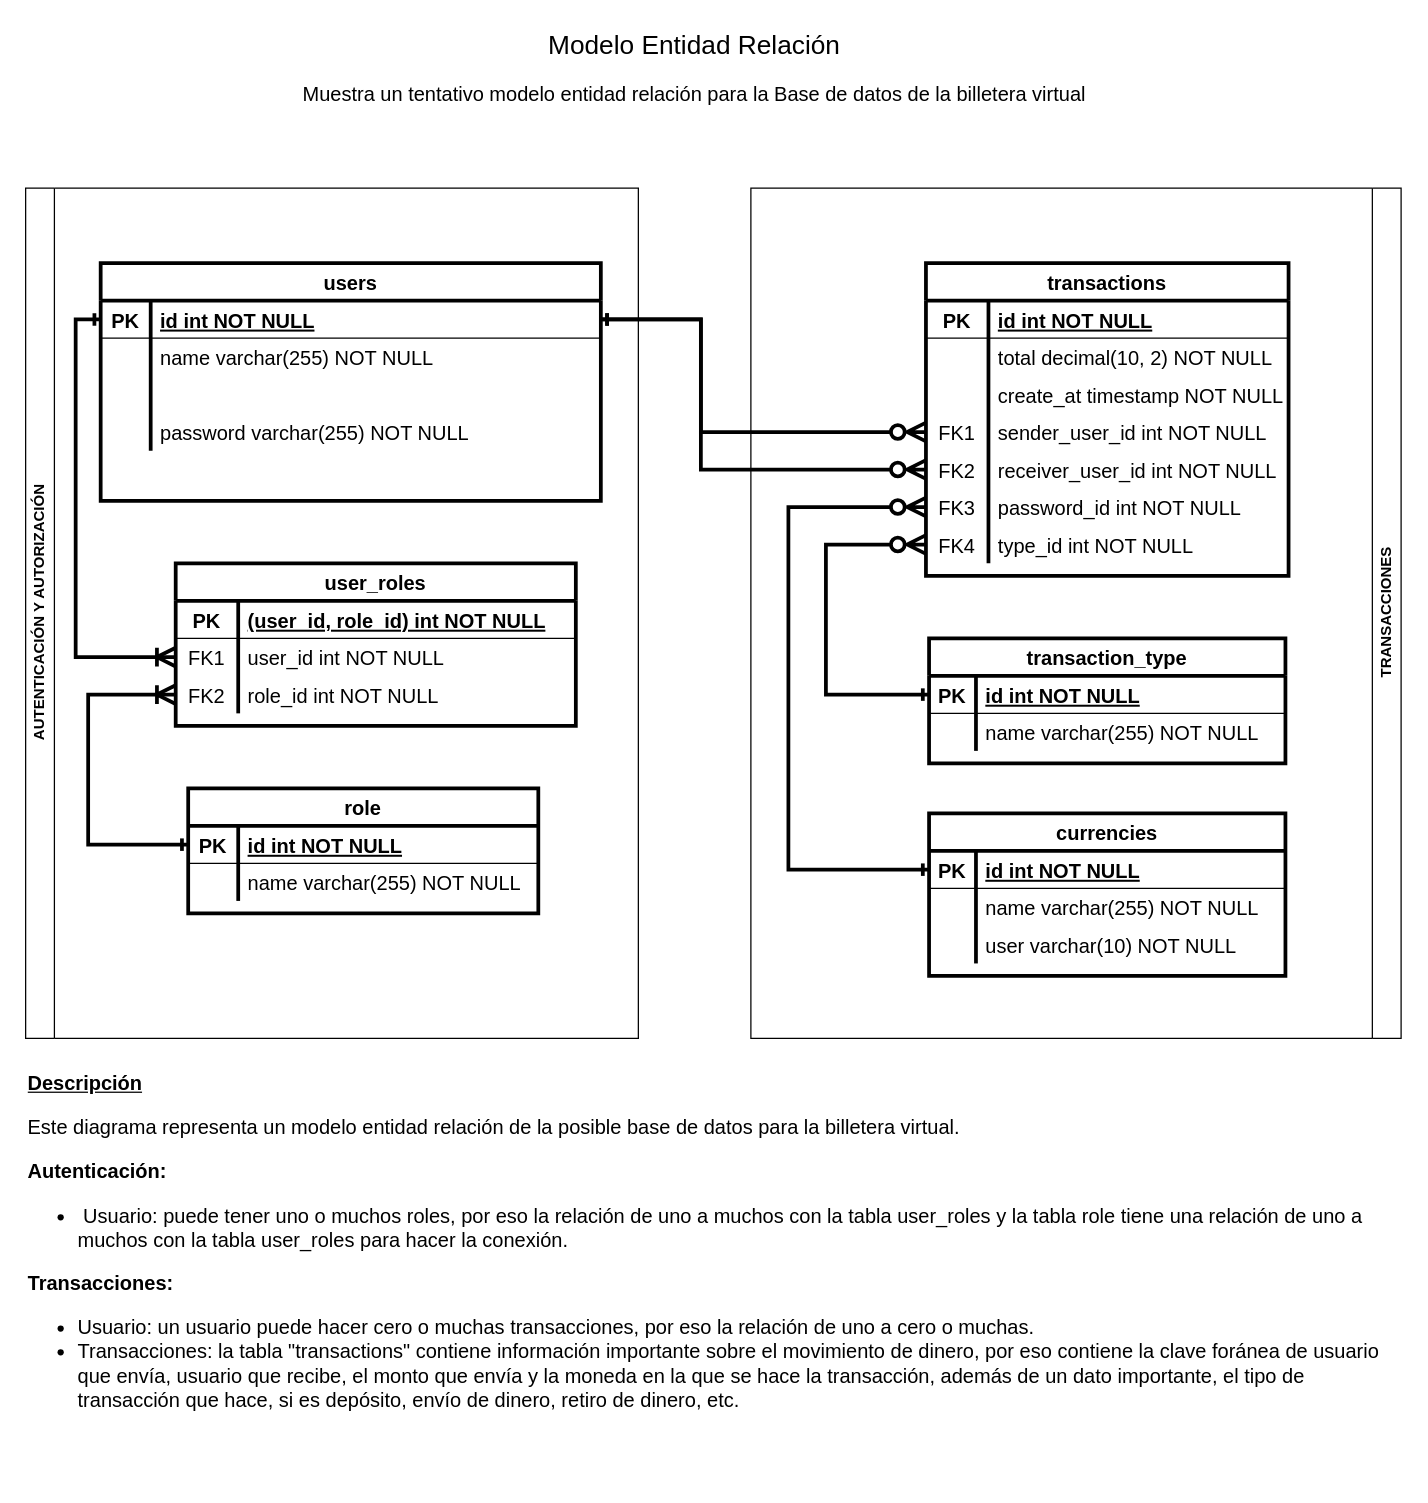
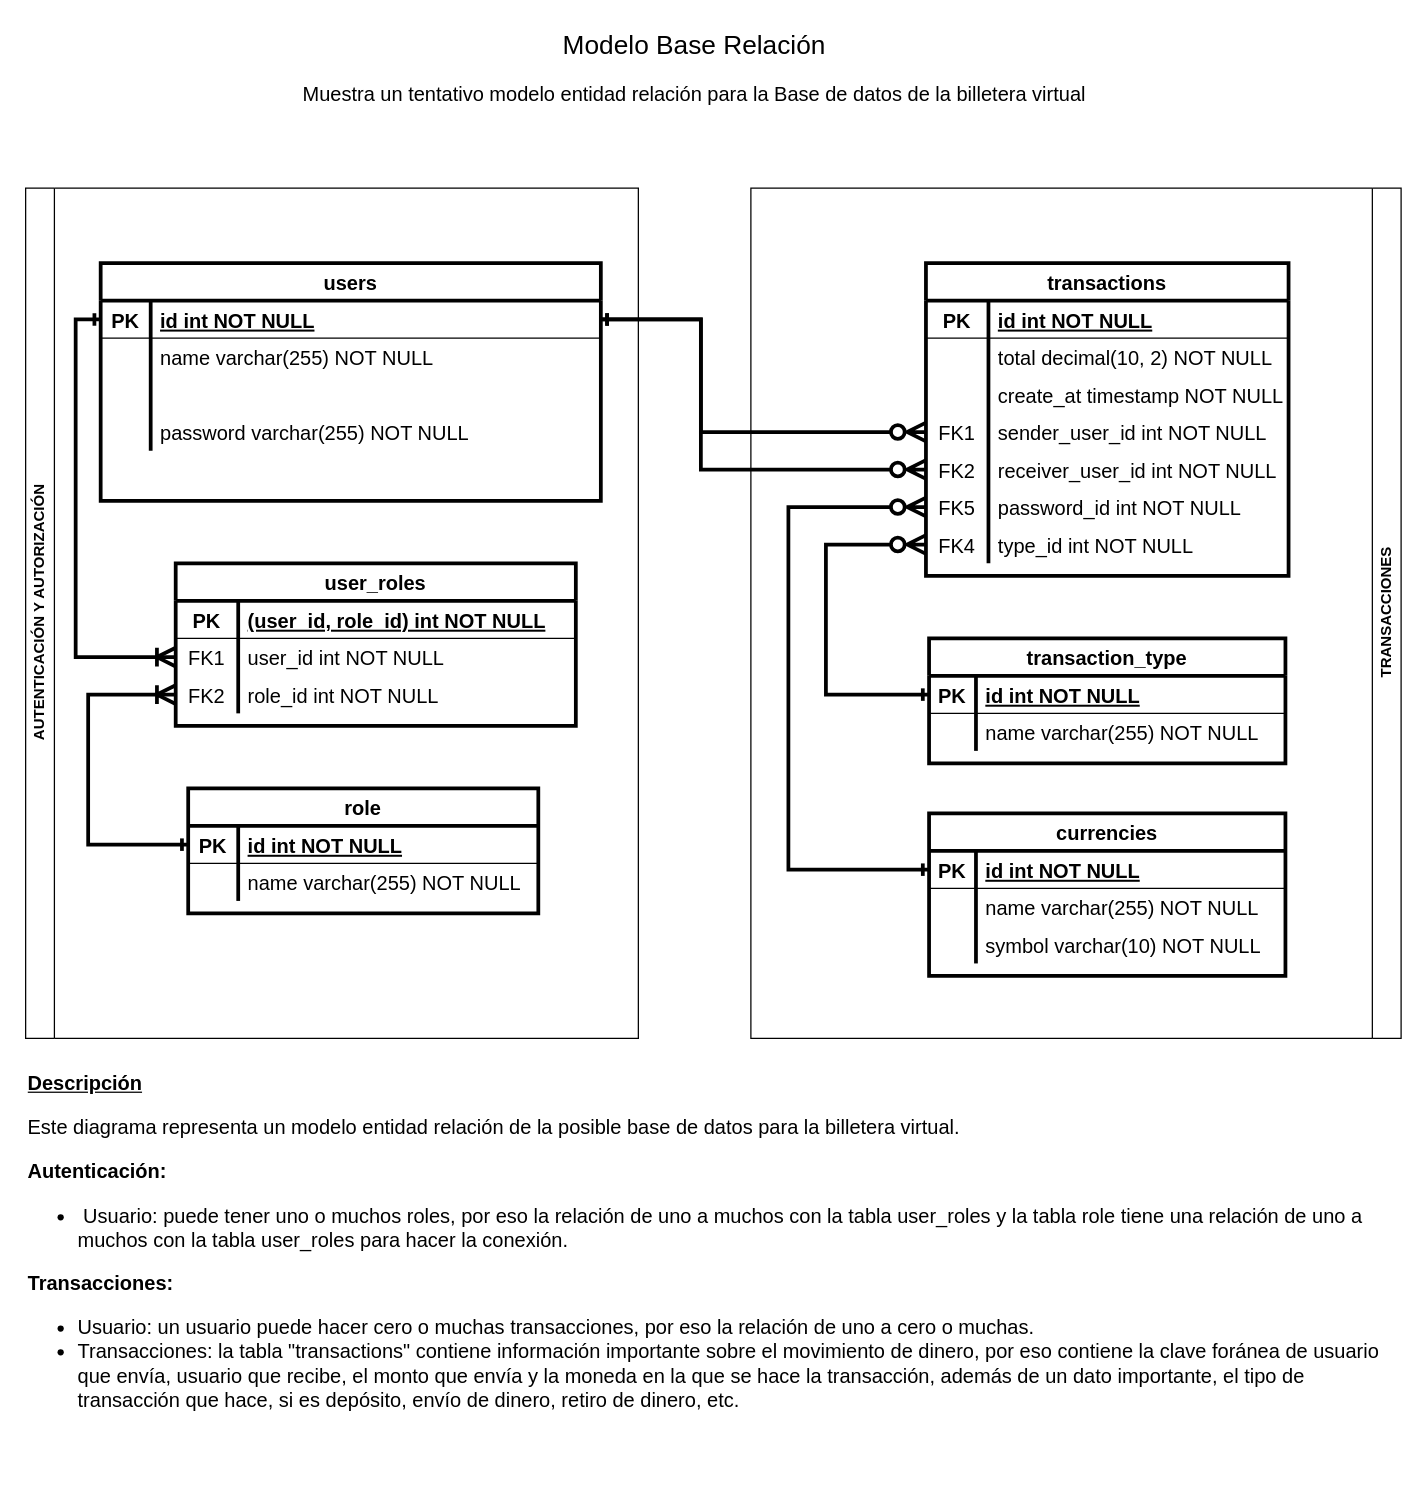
(694, 44) -> (694, 44)
(956, 508) -> (956, 508)
(1117, 946) -> (1126, 946)
